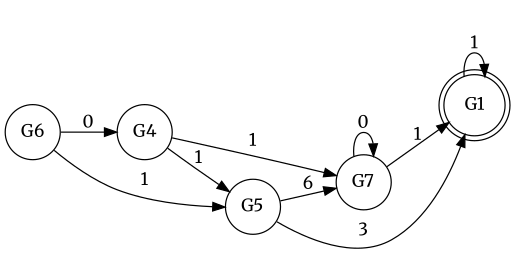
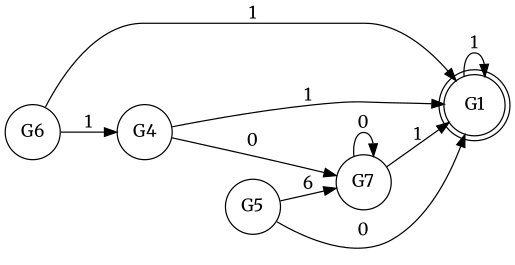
(89, 123) -> (89, 123)
(253, 141) -> (253, 141)
(193, 167) -> (301, 106)
(128, 193) -> (236, 23)
(364, 231) -> (364, 231)
